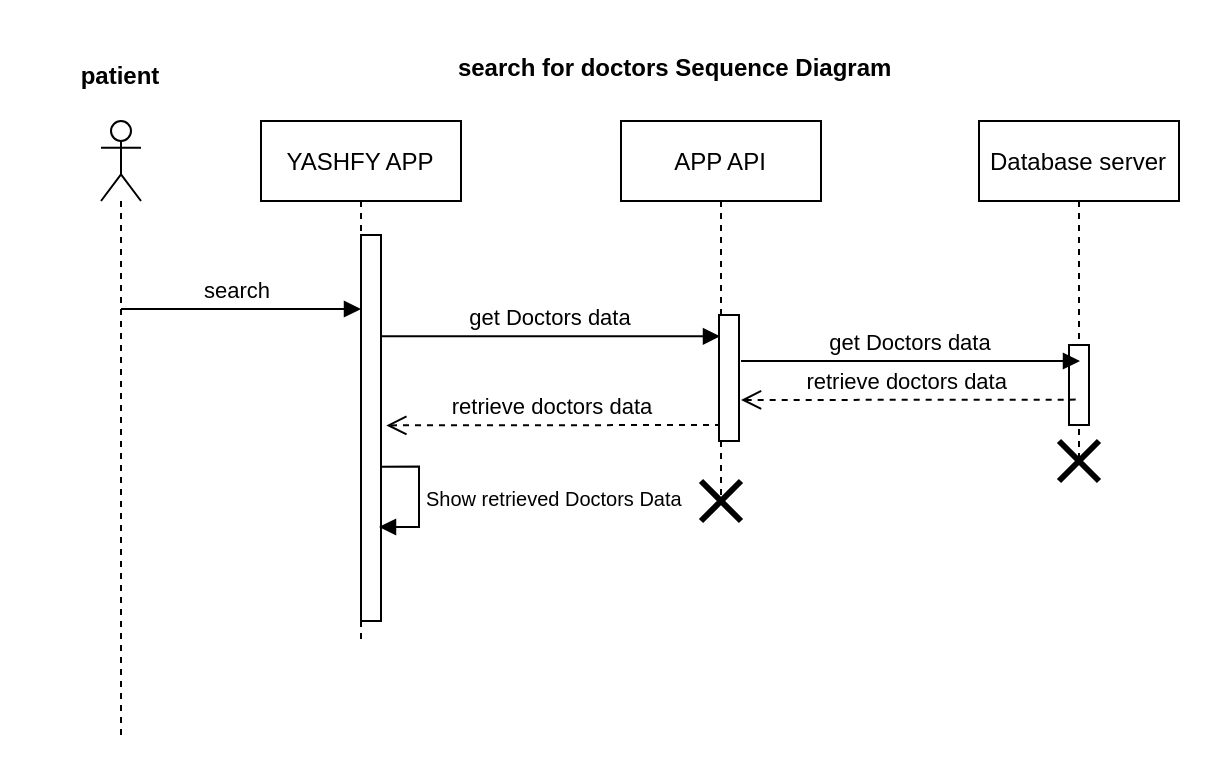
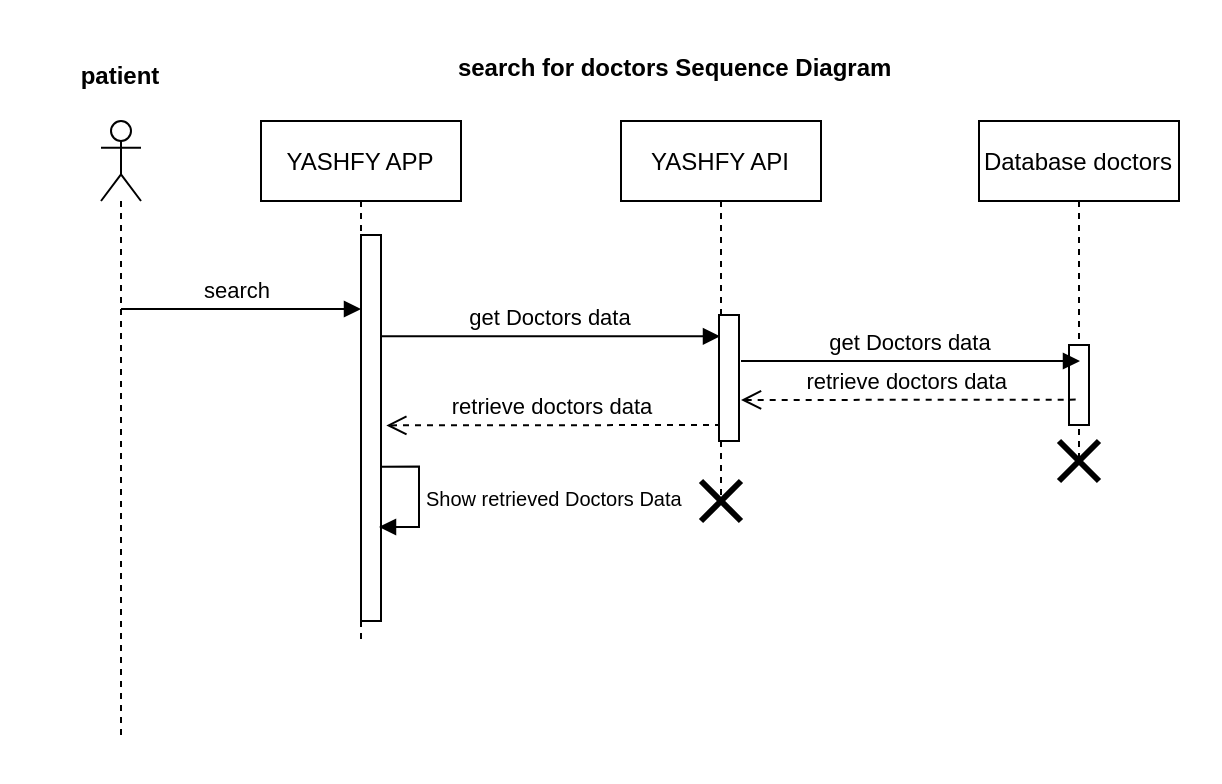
(720, 162) -> (720, 162)
(1078, 162) -> (1078, 162)
